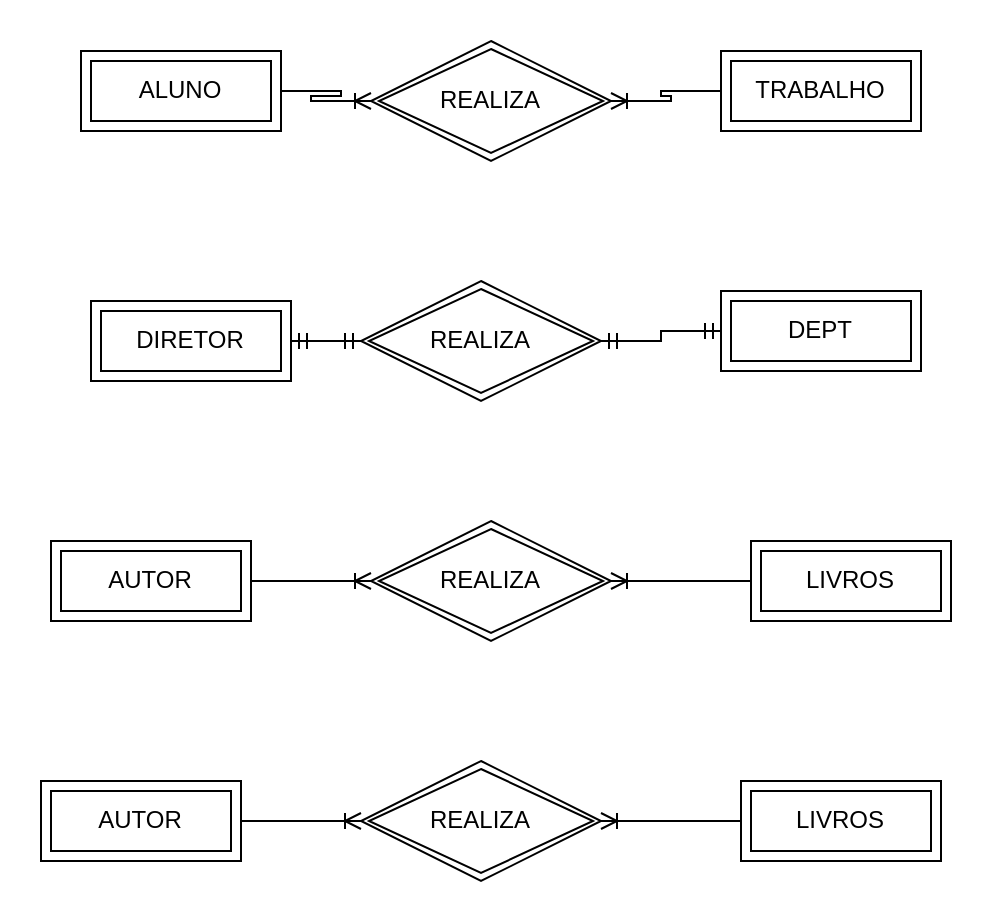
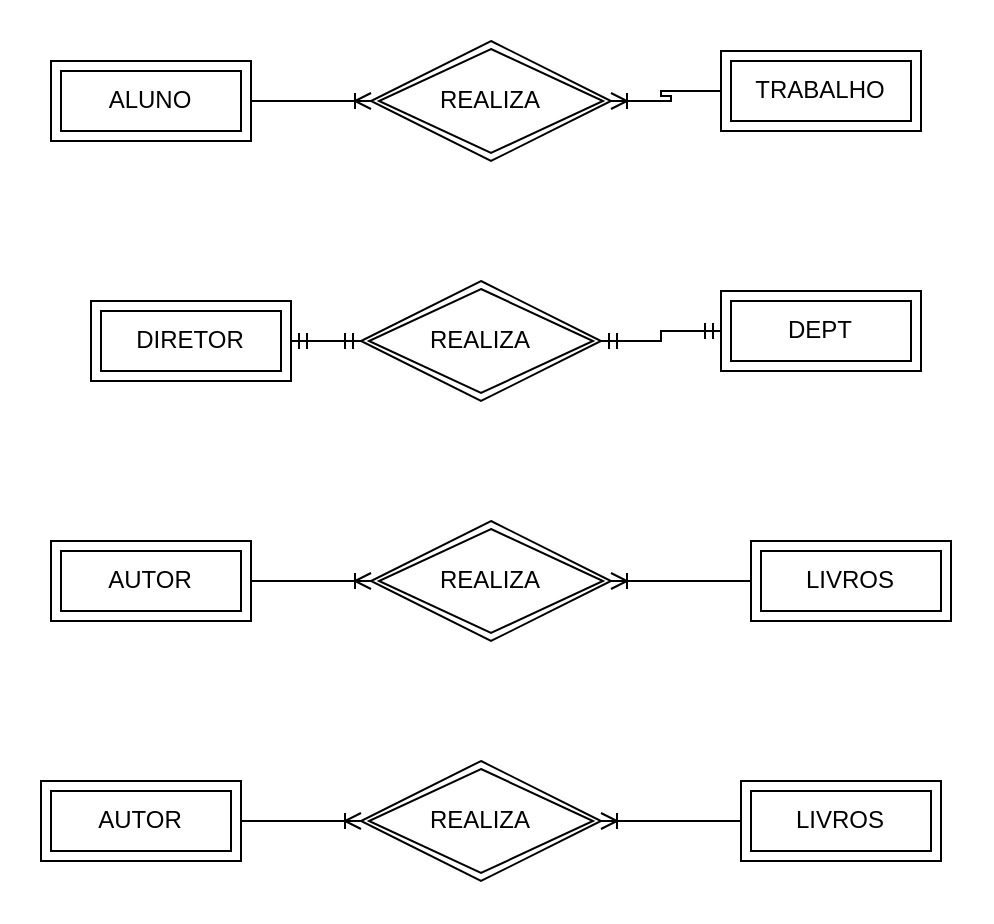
(181, 91) -> (151, 101)
